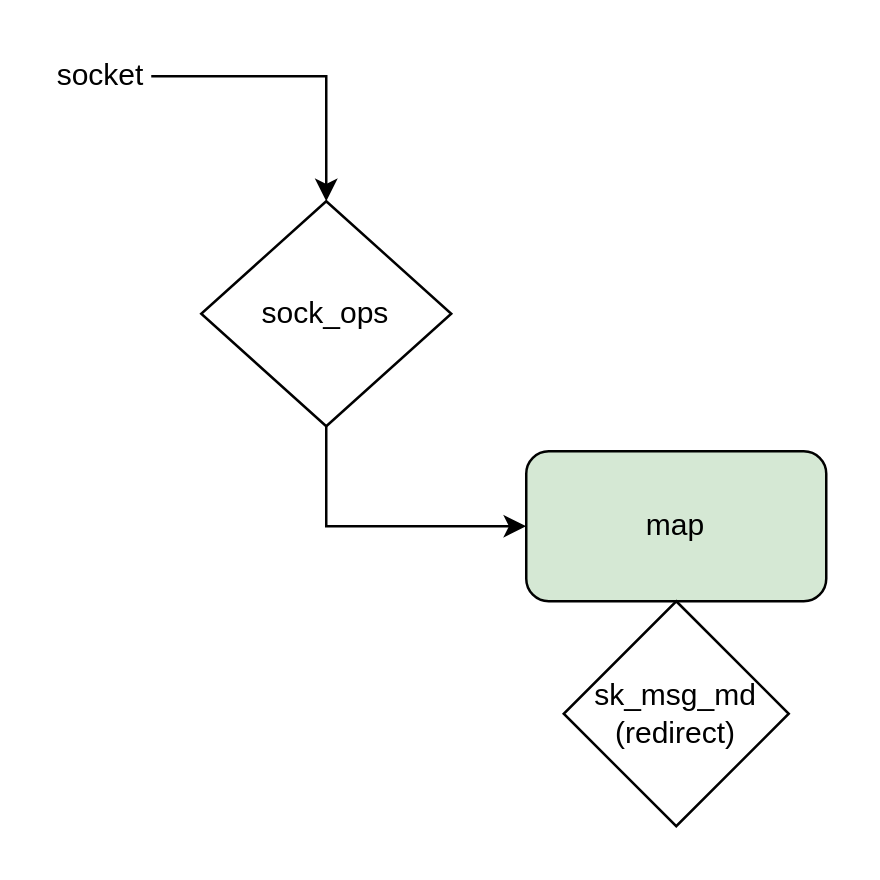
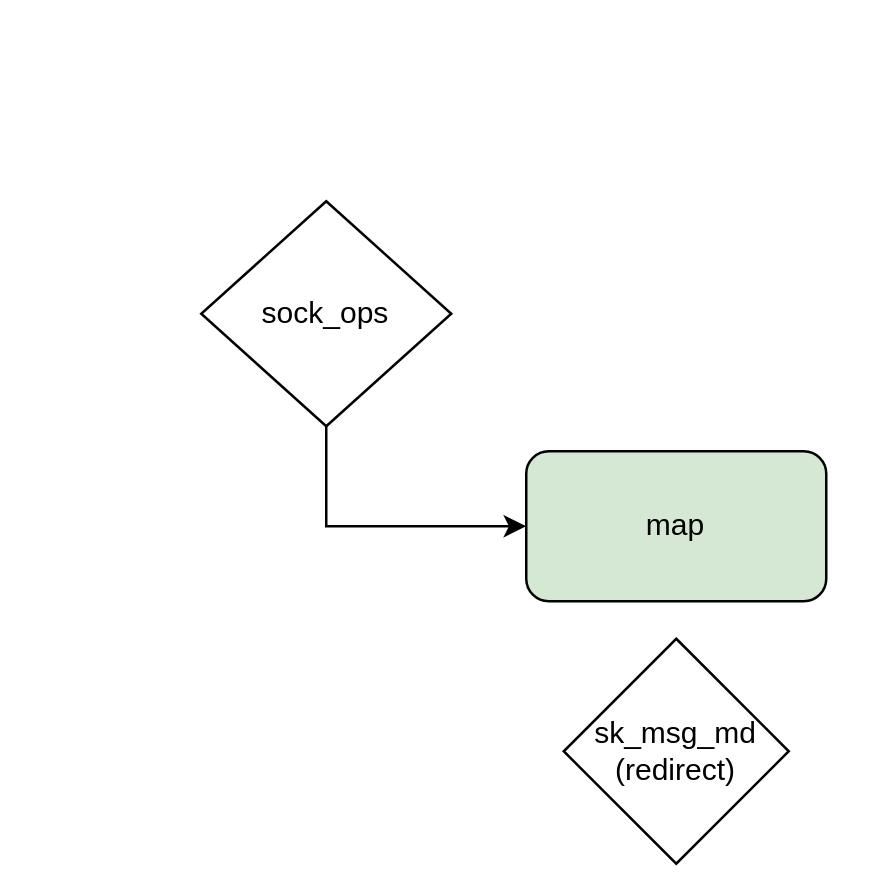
(101, 76) -> none
(293, 76) -> none
(676, 714) -> (676, 751)
